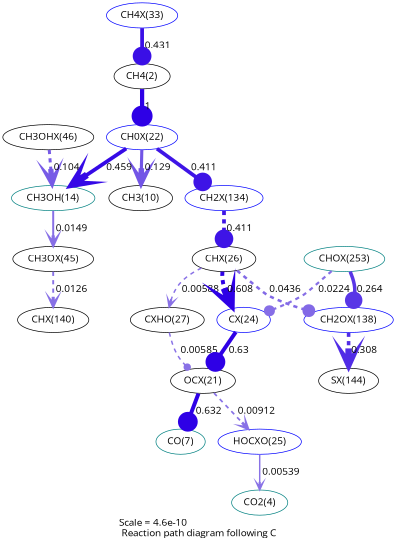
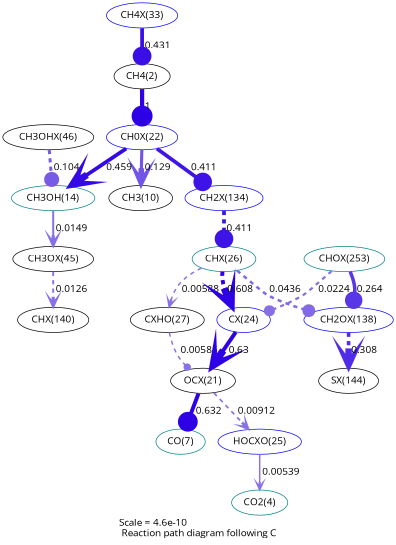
(50, 160) -> (50, 162)
(224, 259) -> (224, 259)
(228, 344) -> (229, 342)
